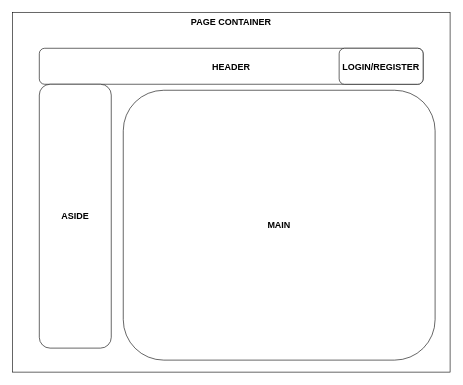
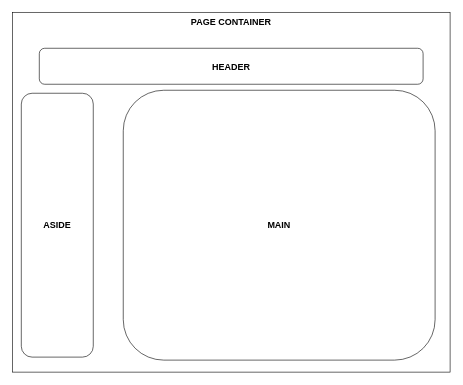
(381, 66) -> none
(75, 216) -> (57, 225)
